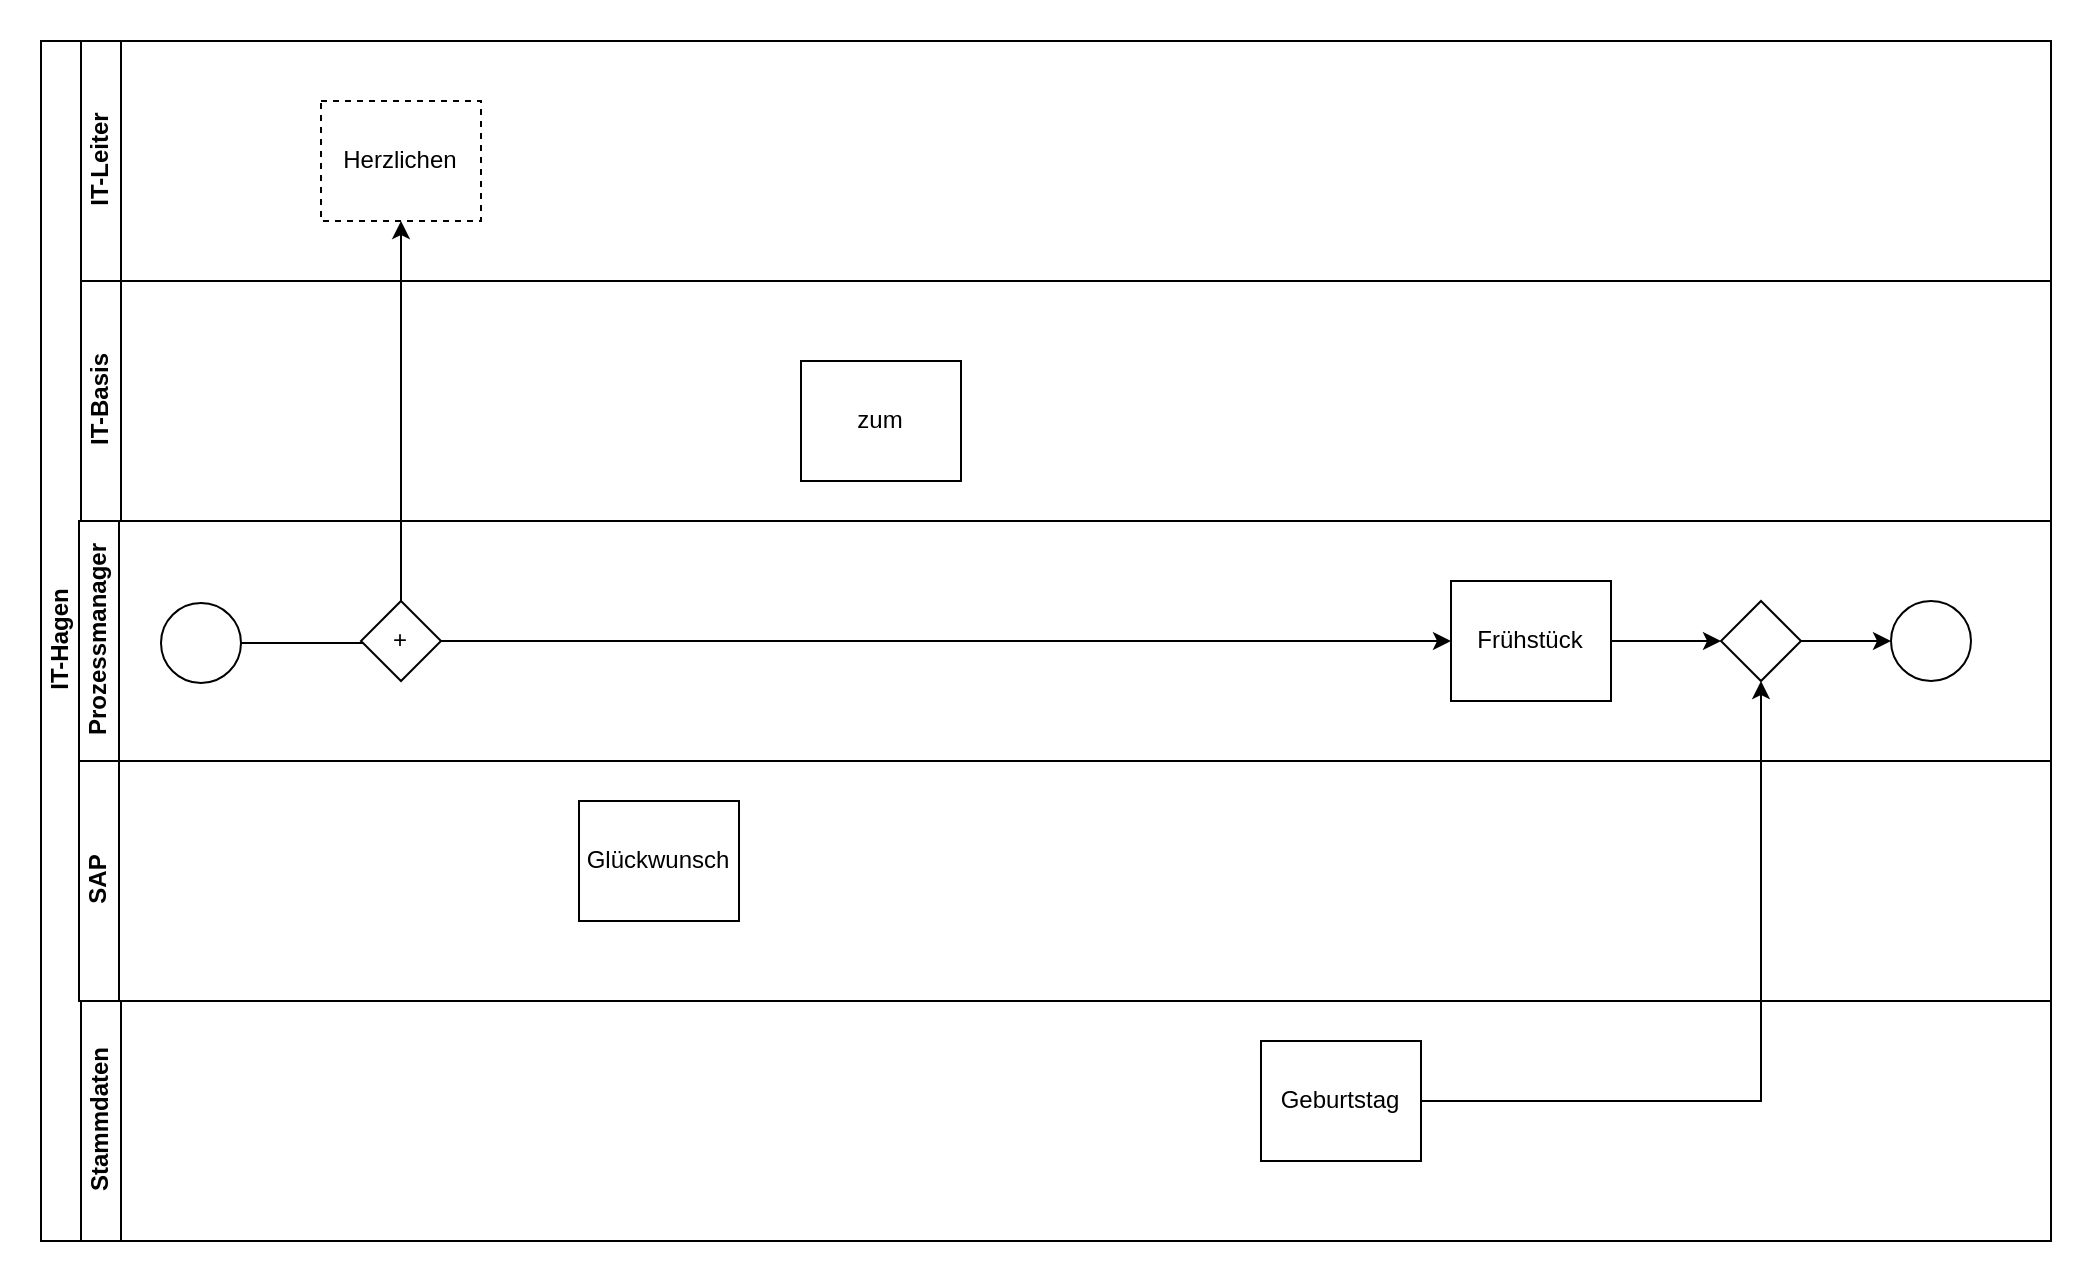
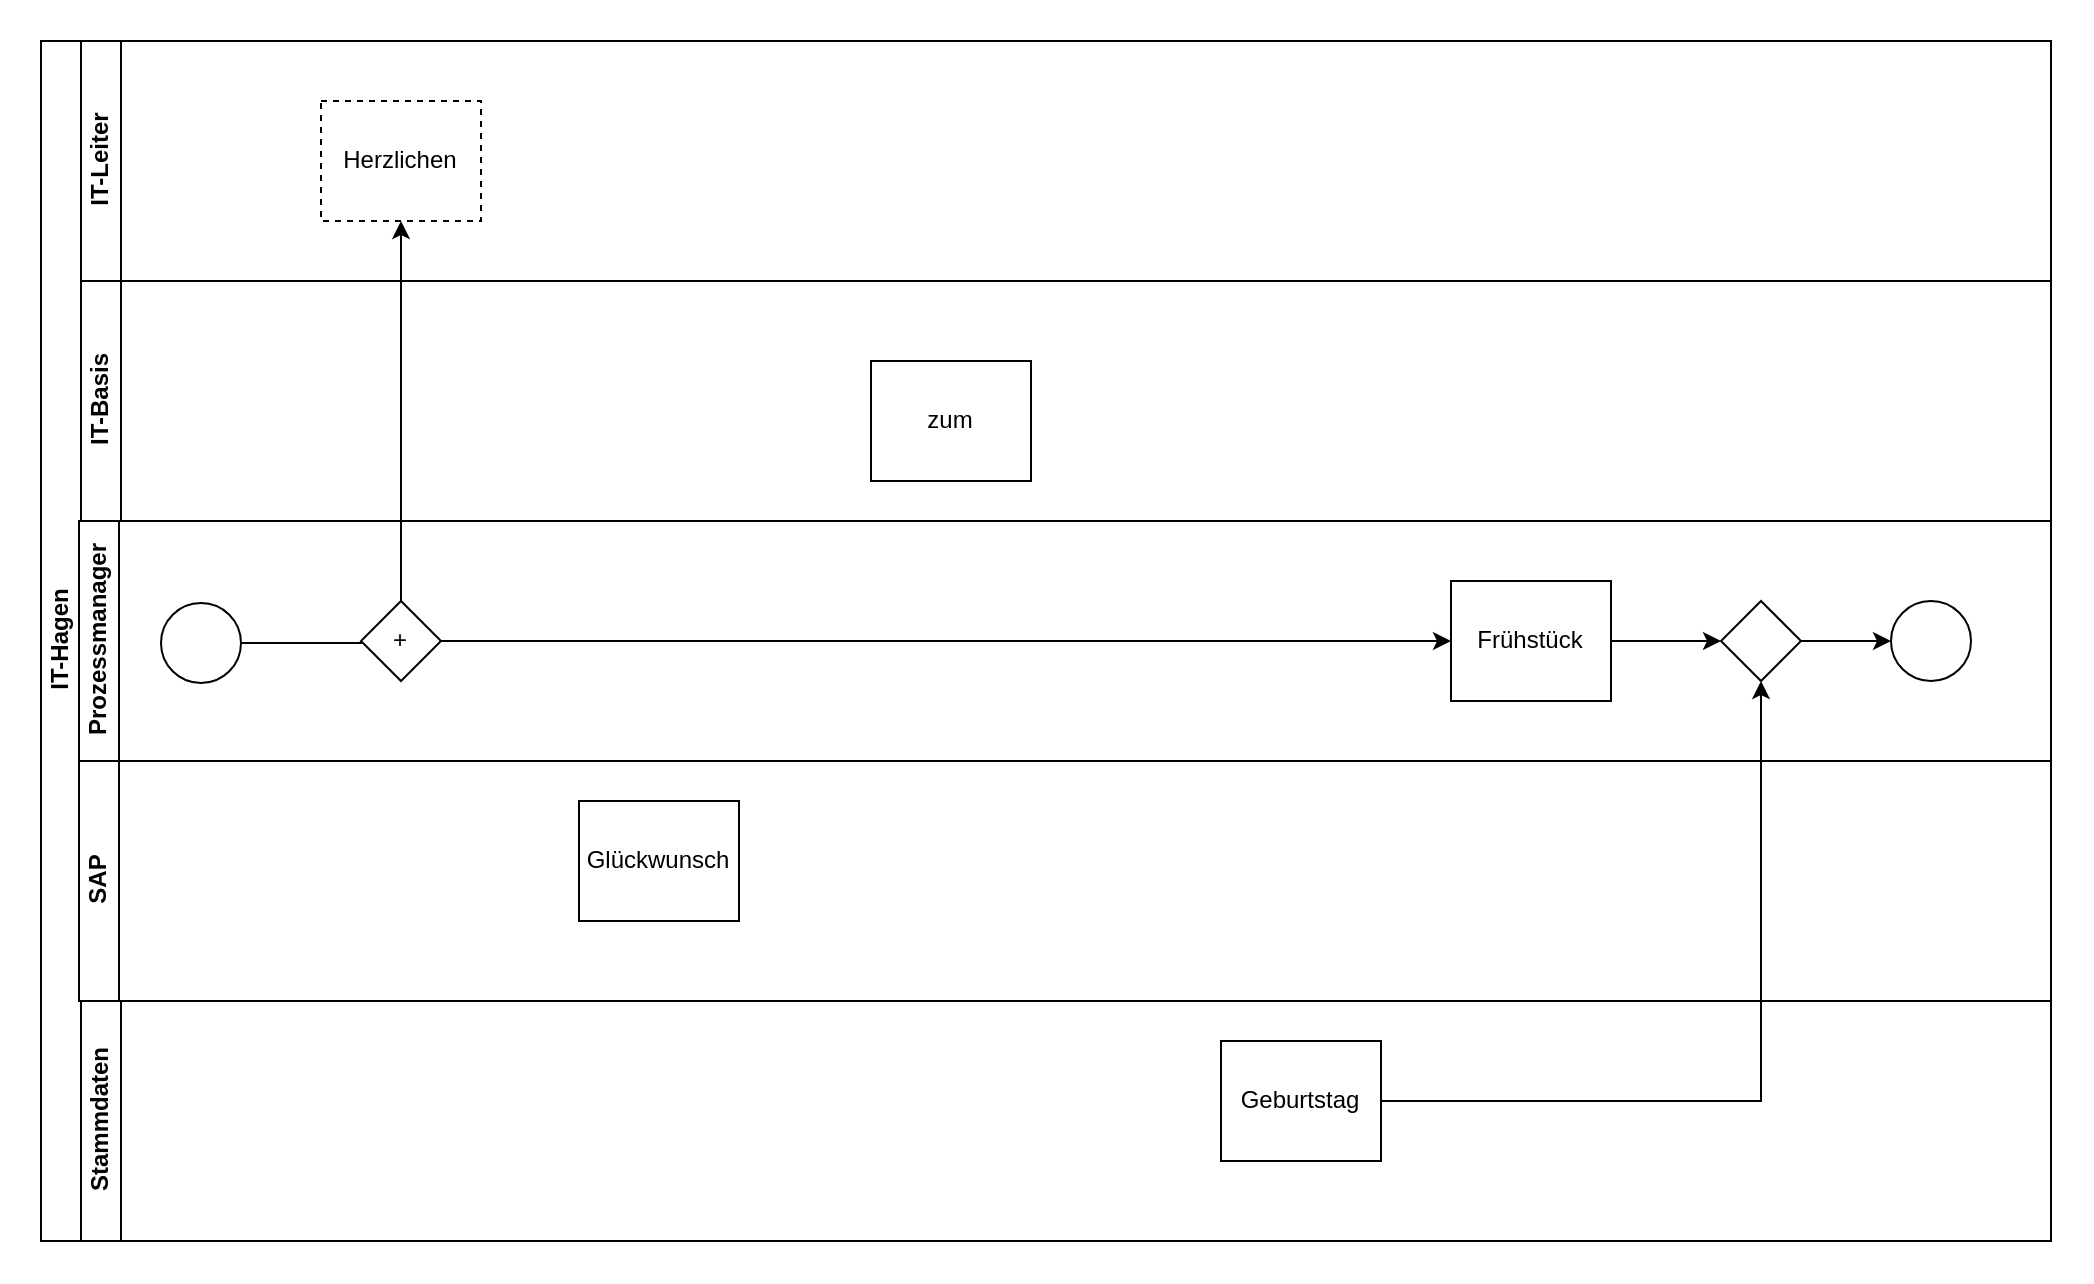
(881, 421) -> (951, 421)
(1341, 1101) -> (1301, 1101)
